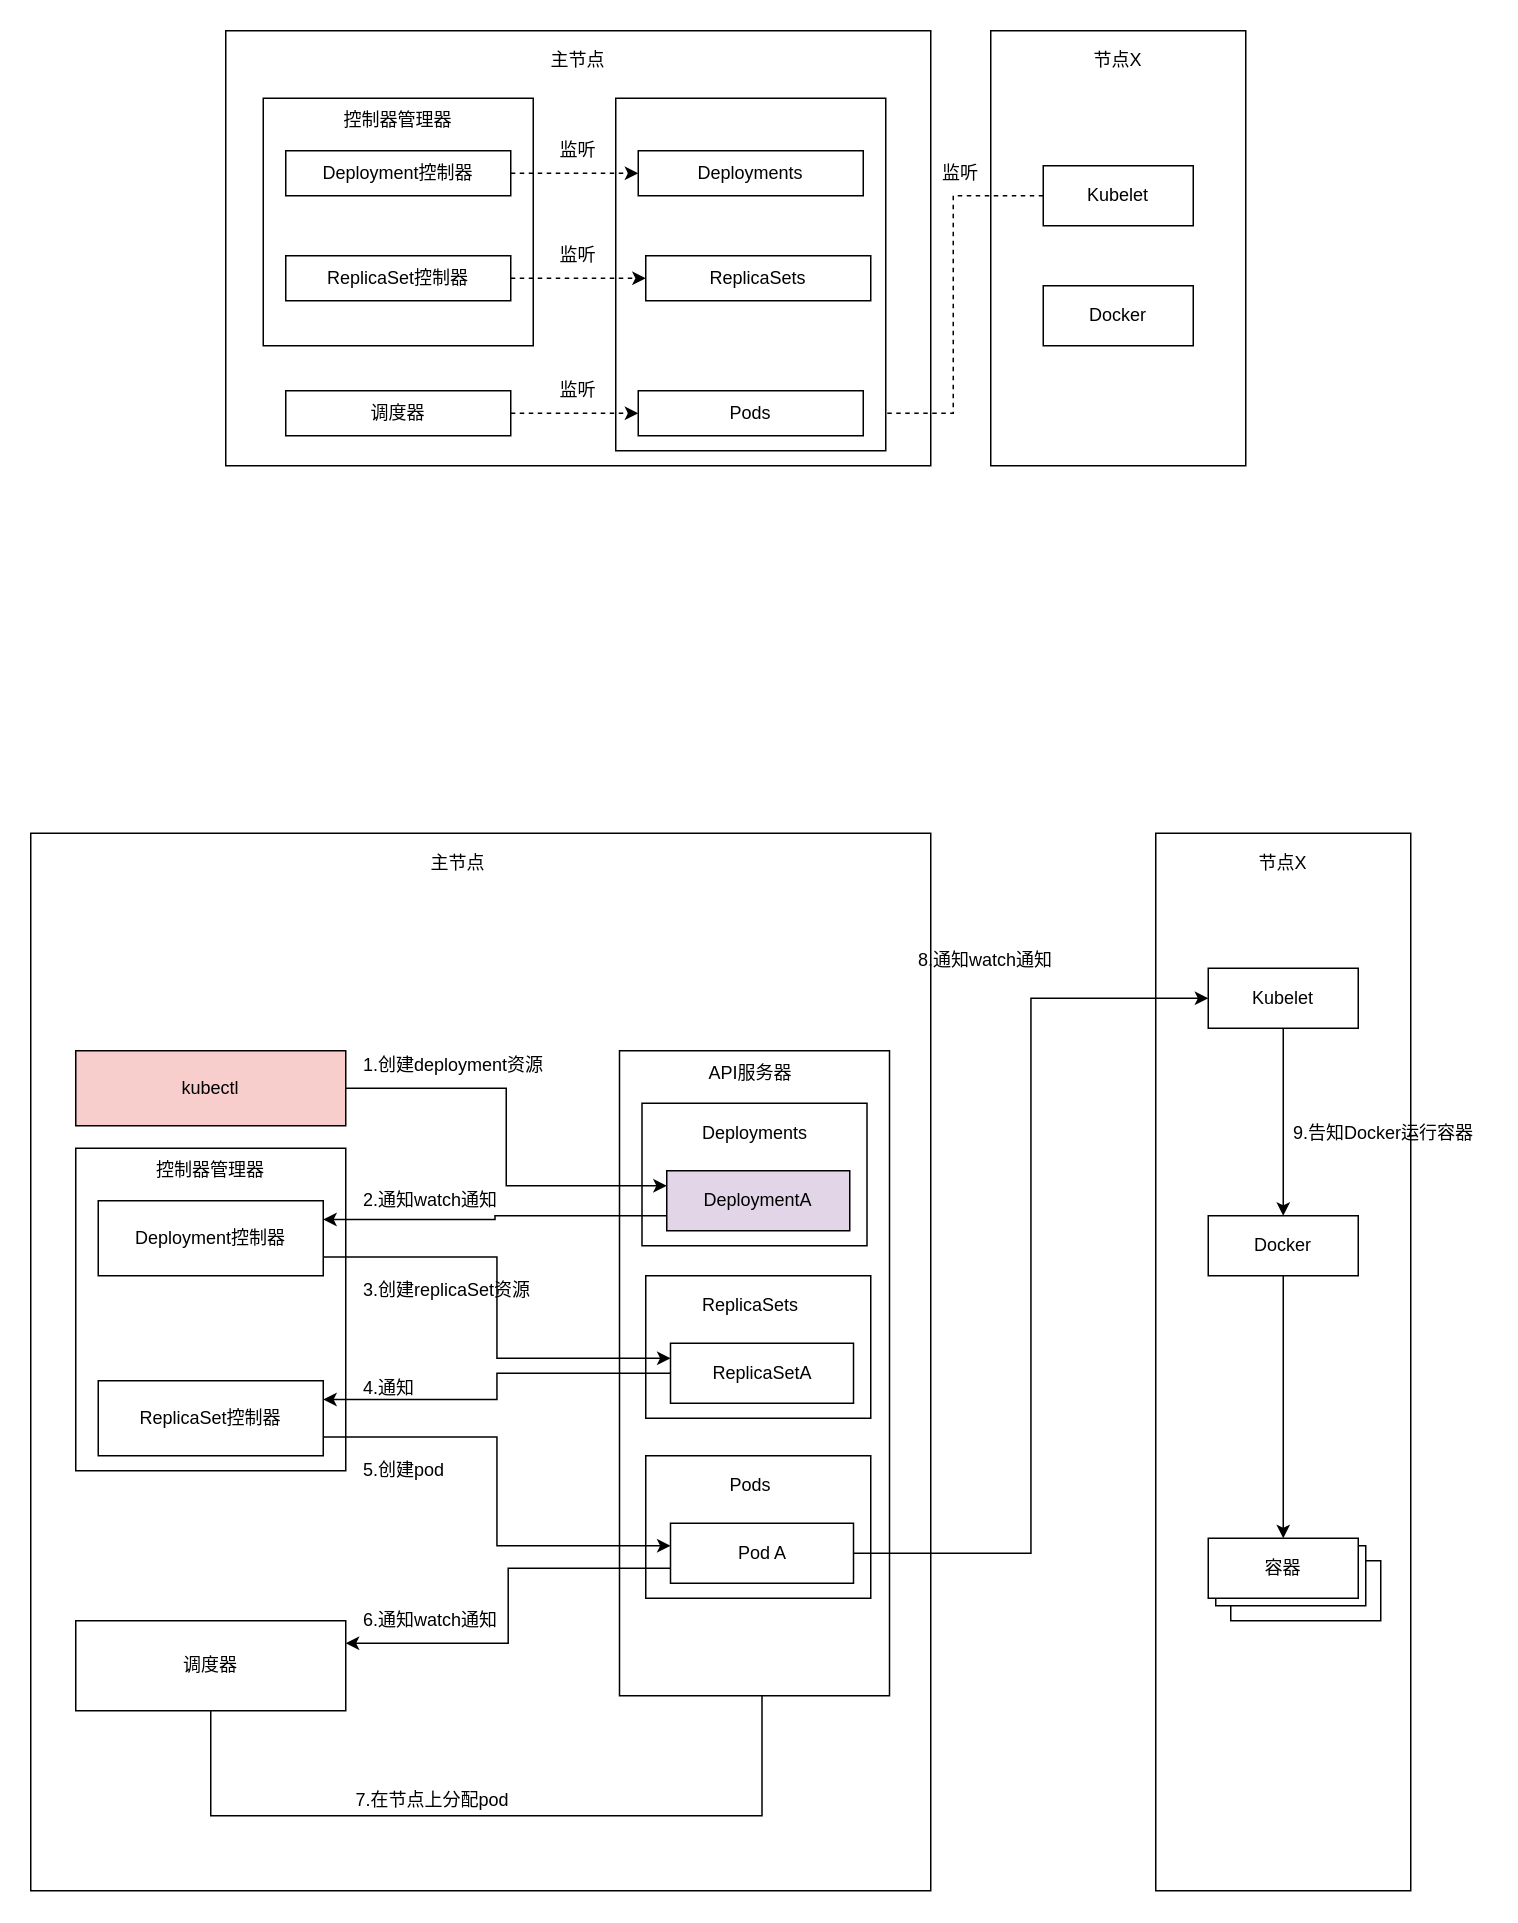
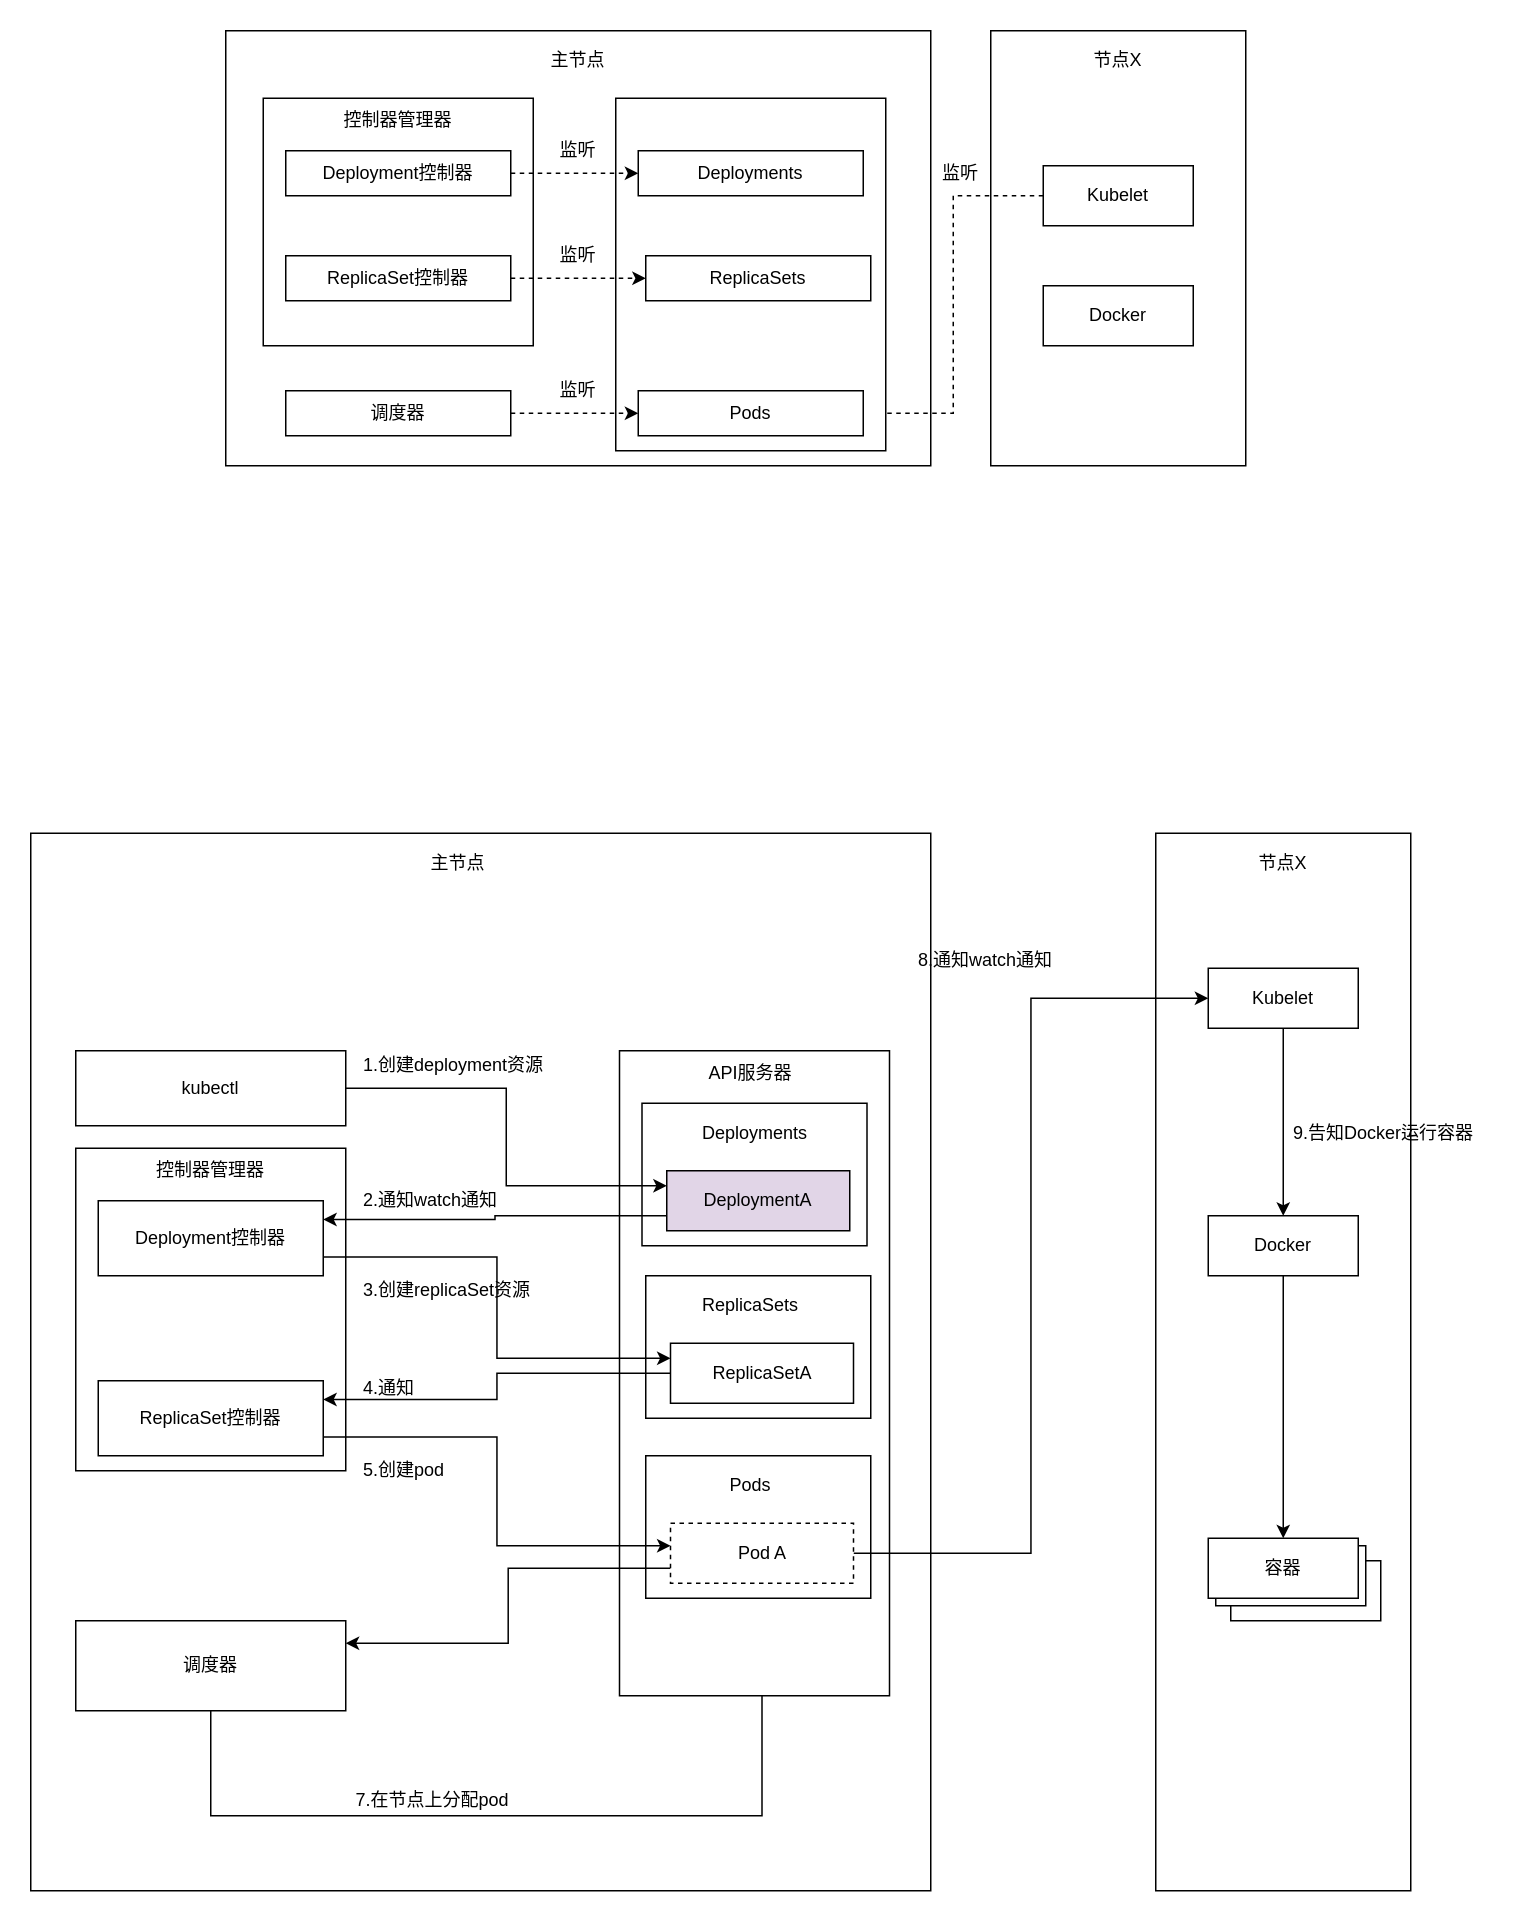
(211, 1088) -> (211, 1088)
(762, 1553) -> (762, 1553)
(458, 1621) -> none
